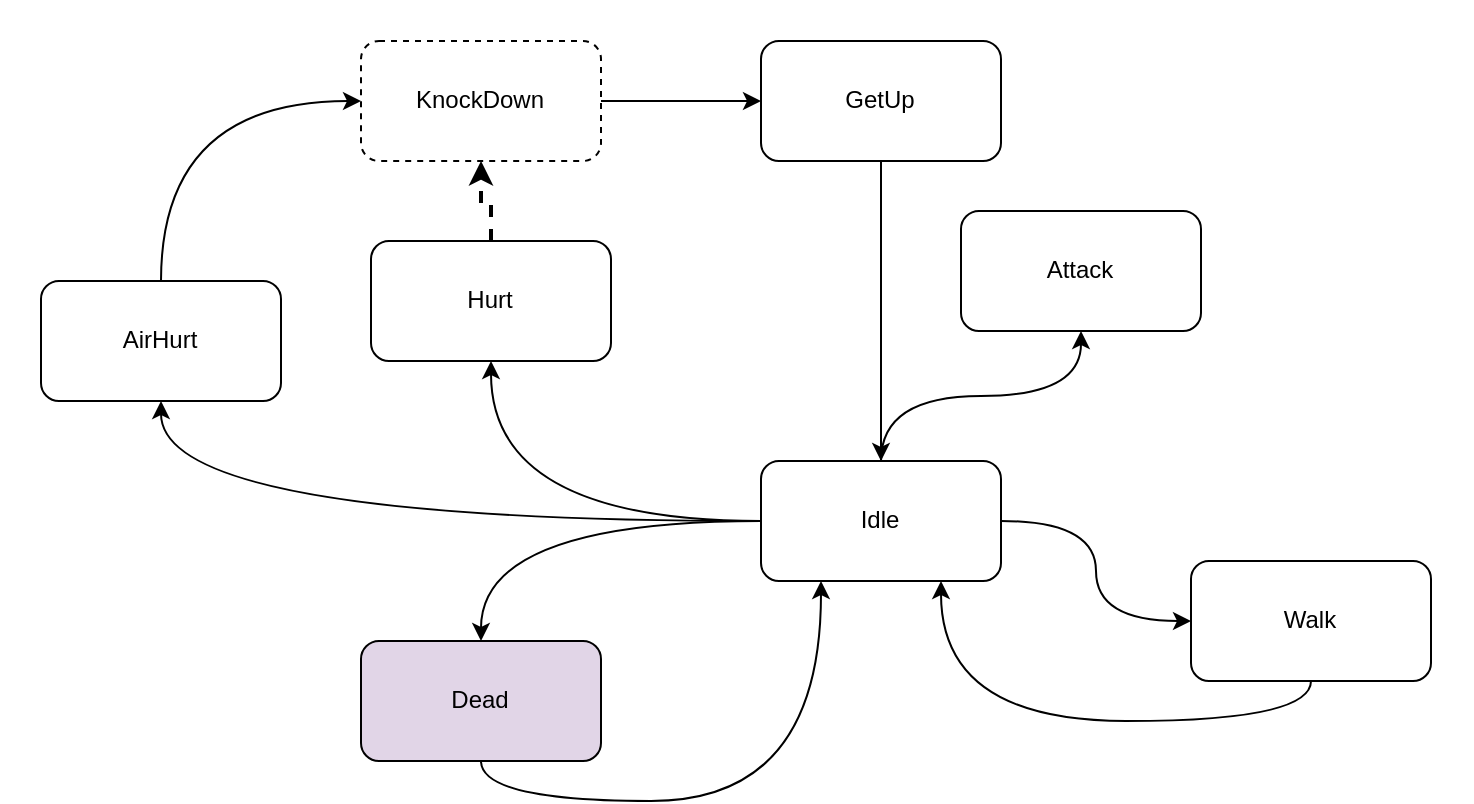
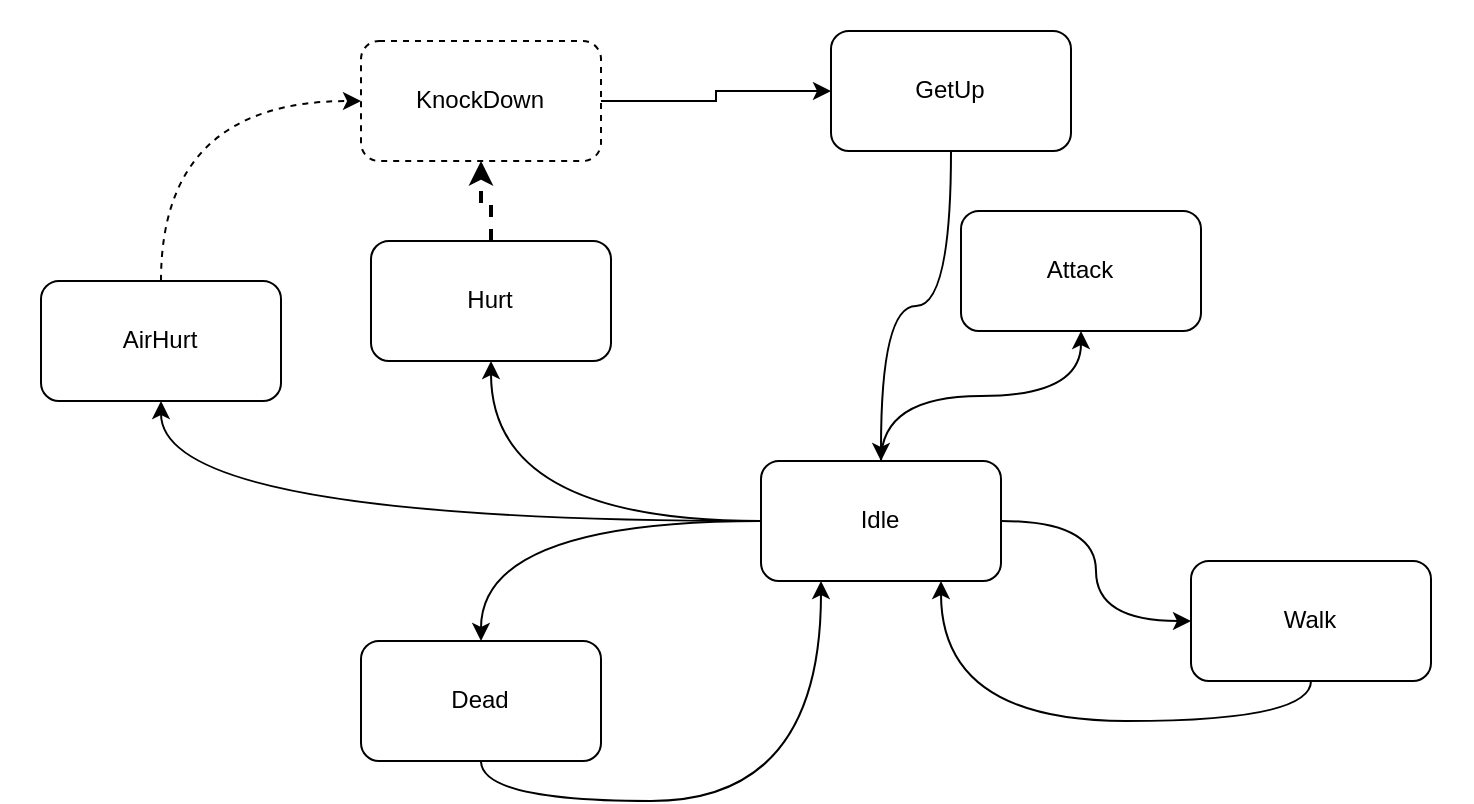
(881, 101) -> (951, 91)
(211, 144) -> (211, 144)
(481, 701) -> (481, 701)
